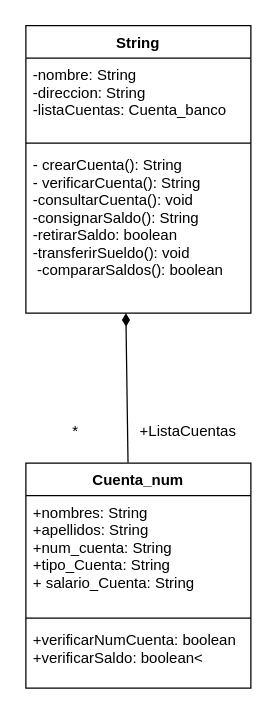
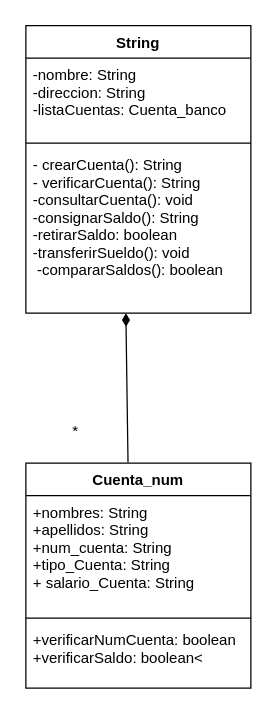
(188, 432) -> none
